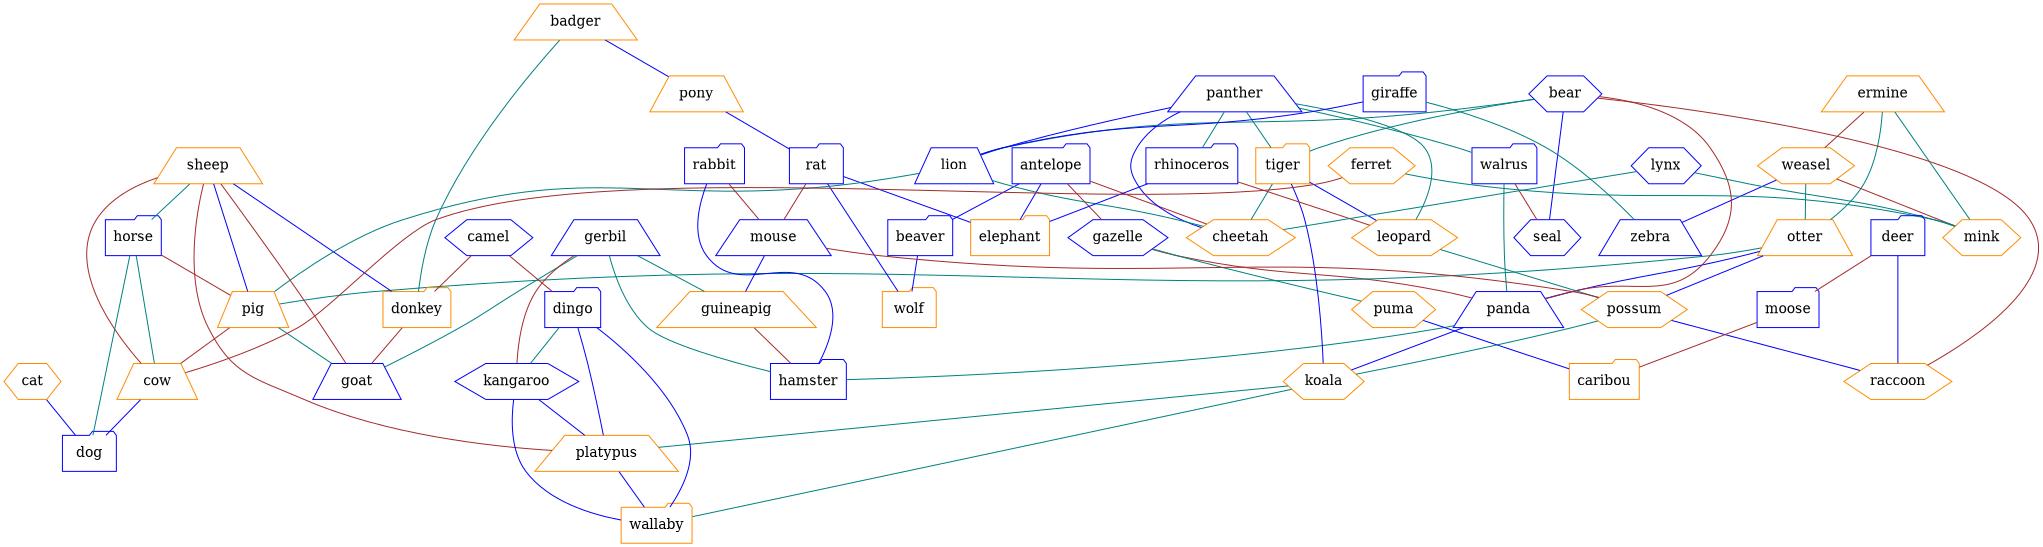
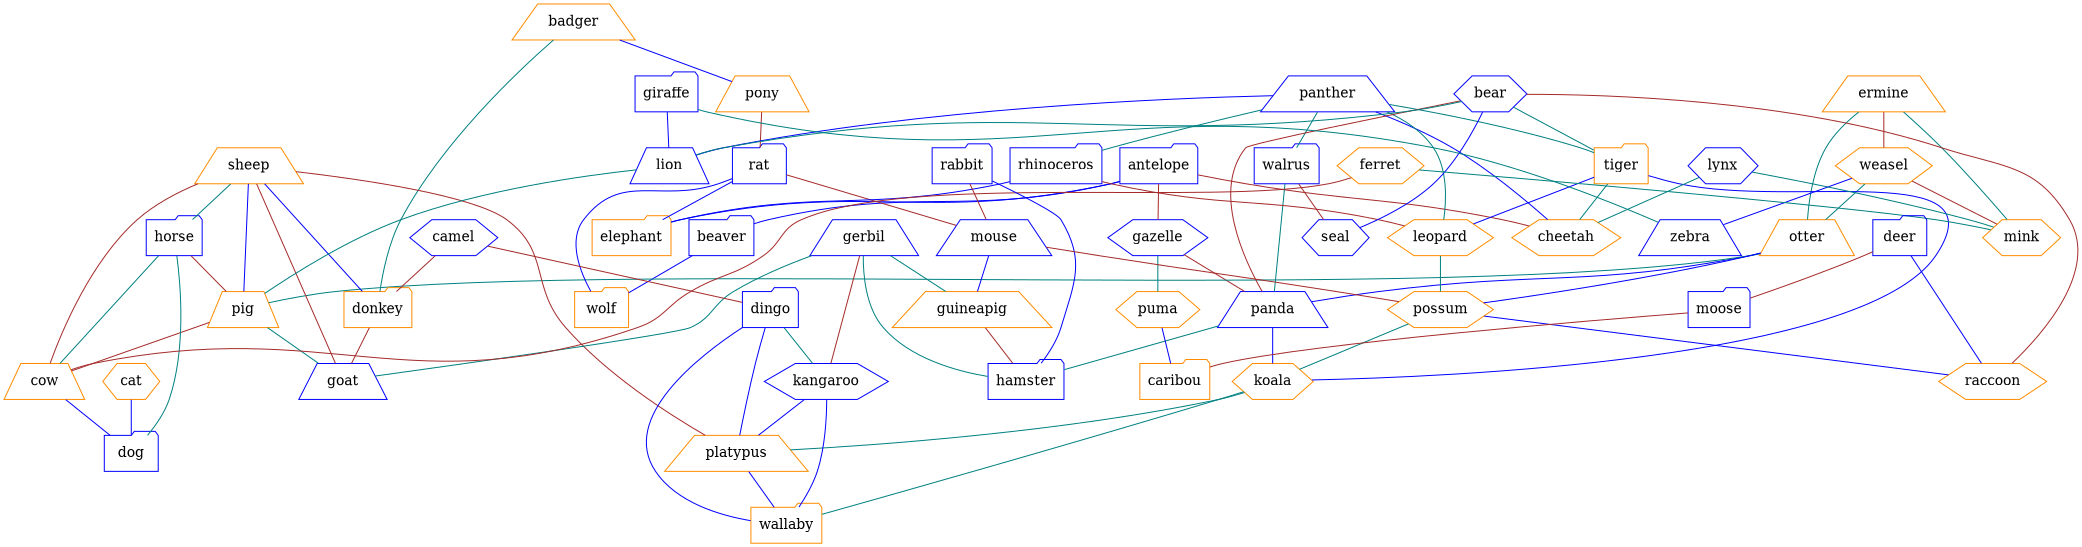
(758, 131) -> (761, 130)
(1108, 206) -> none
